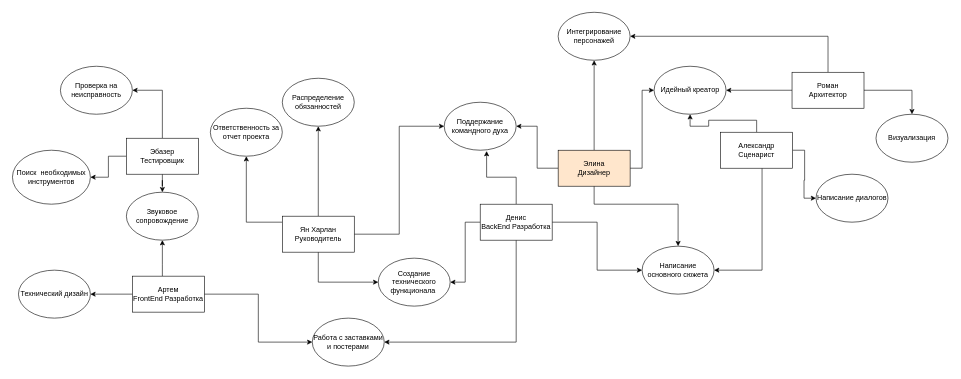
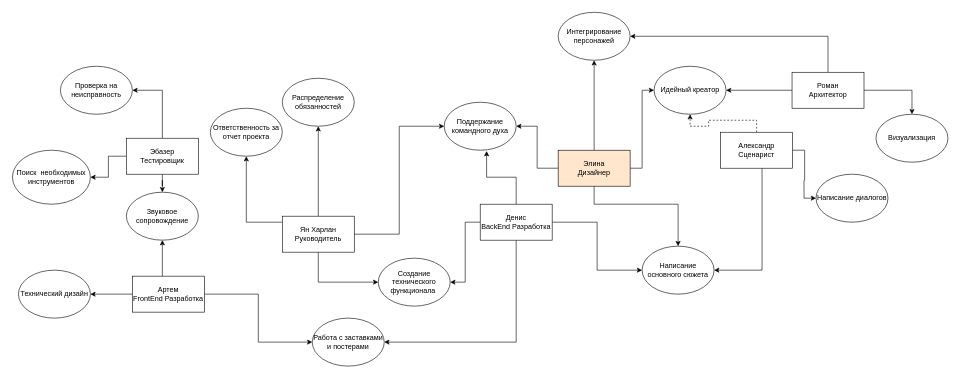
(723, 120) -> (723, 120)
